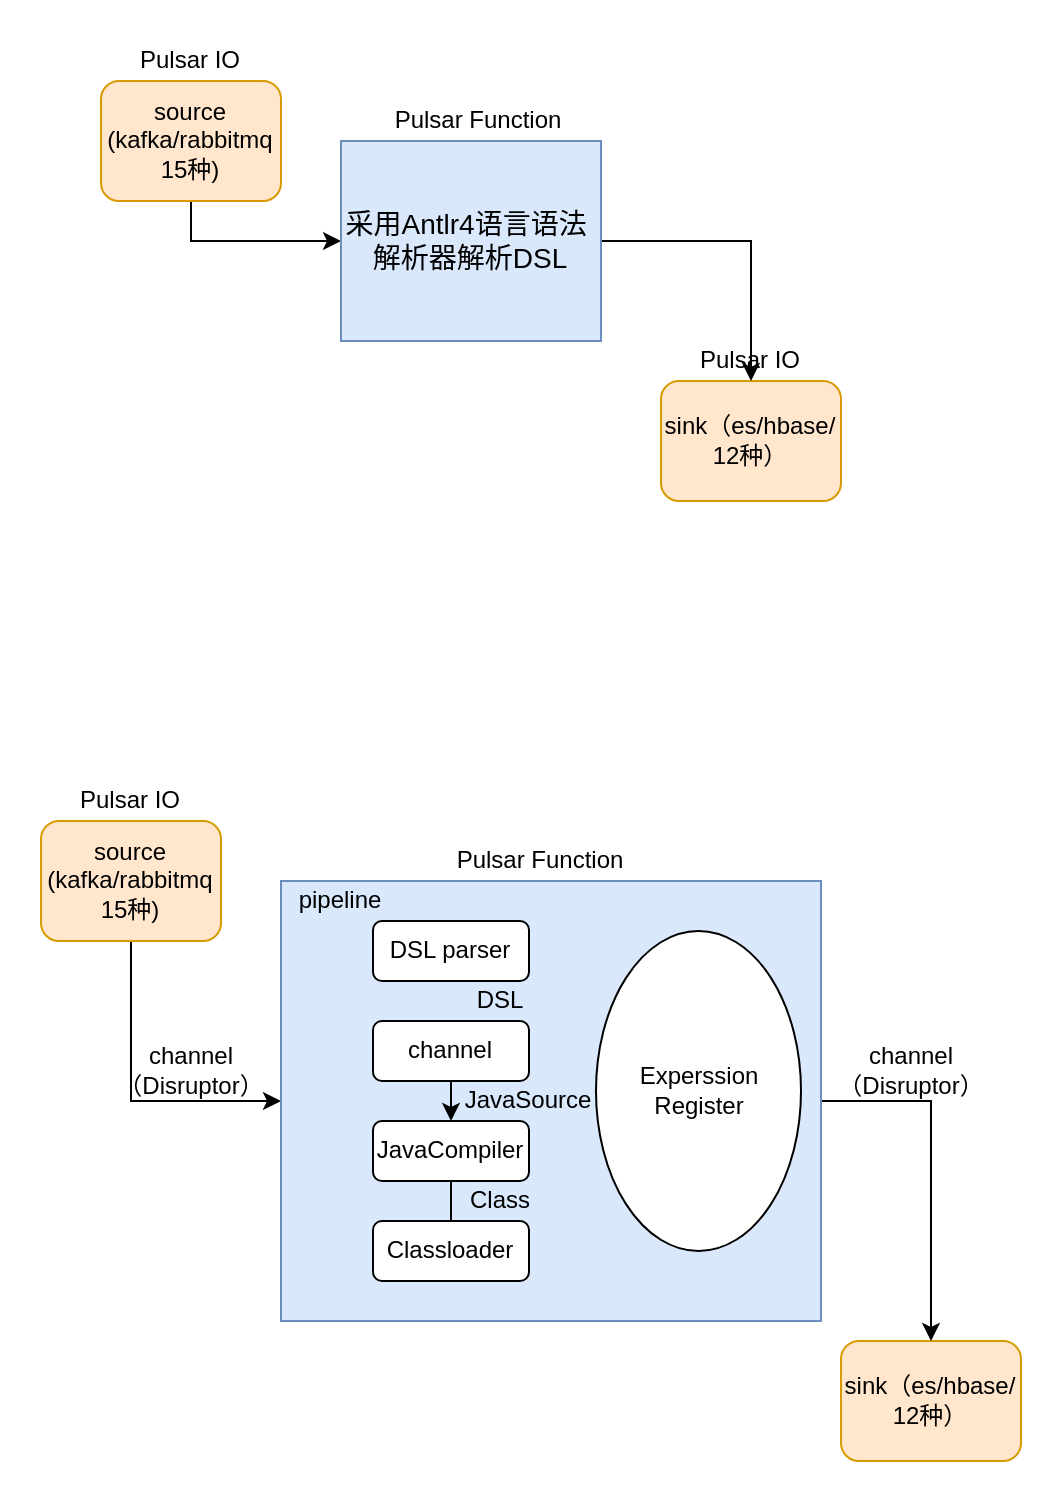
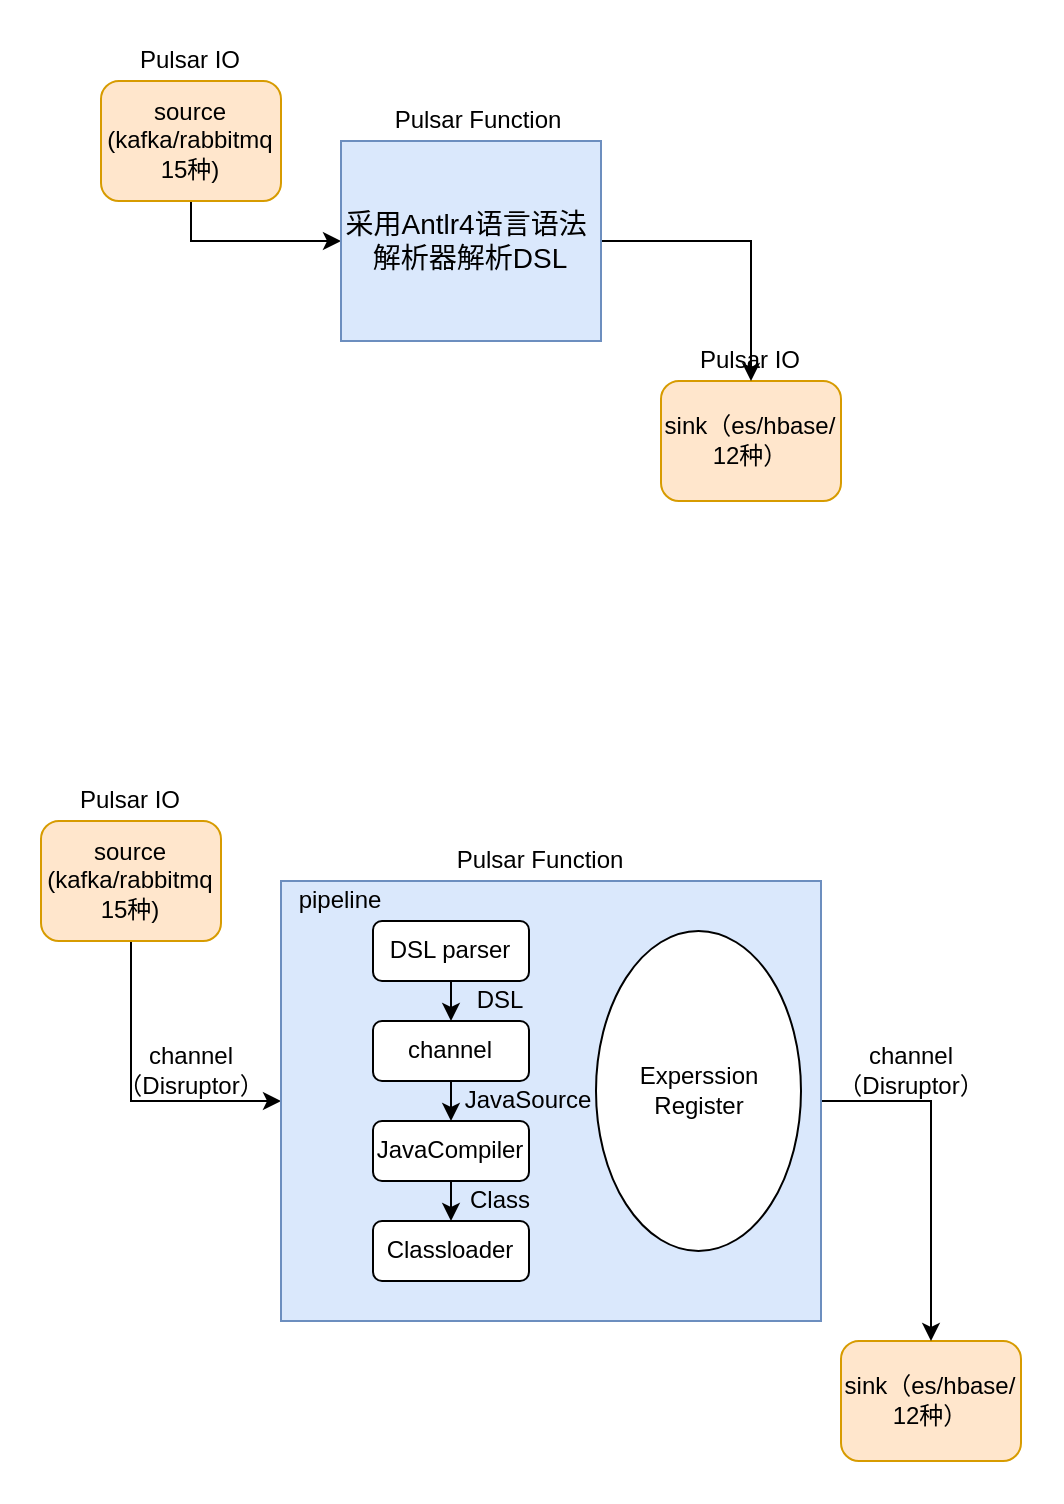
none -> (451, 994)
(451, 1211) -> (451, 1206)
